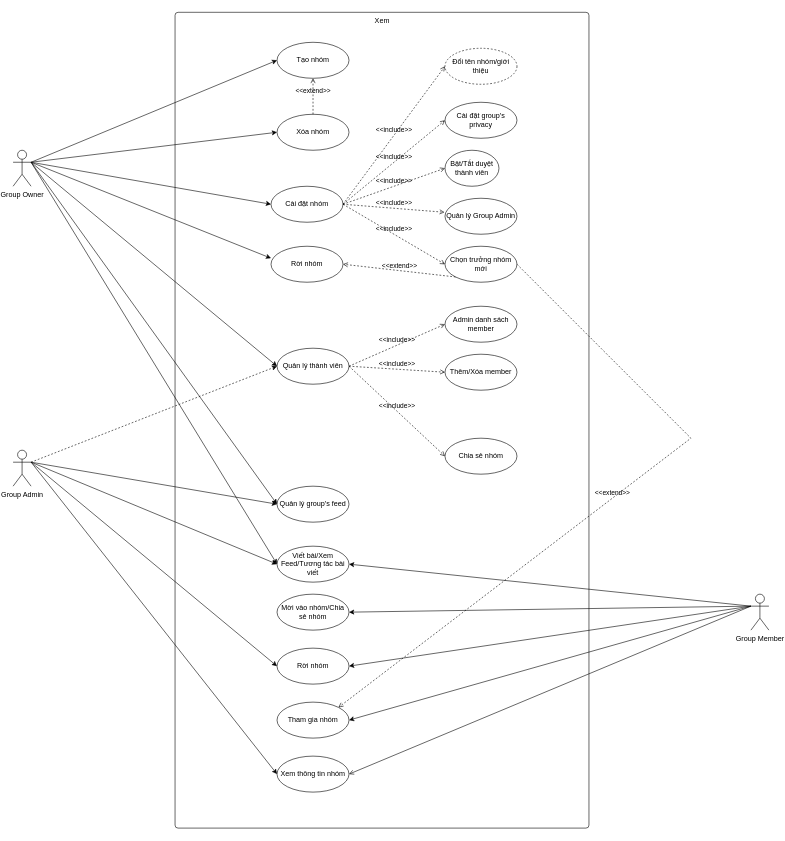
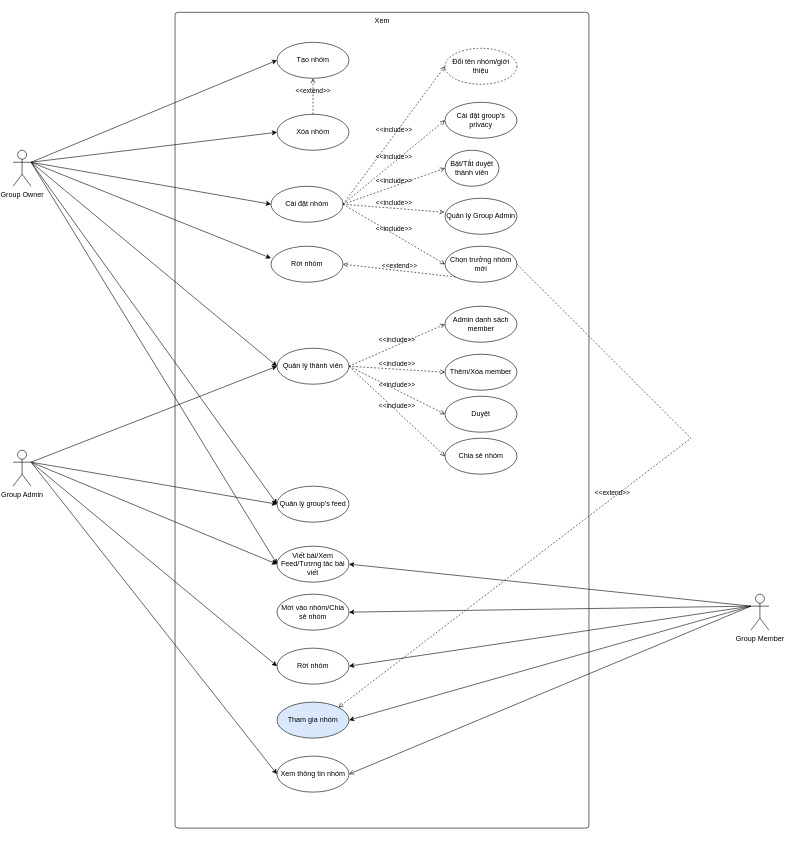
none -> (398, 391)
none -> (481, 414)
(153, 415) -> (153, 415)
(313, 720) -> (313, 720)
